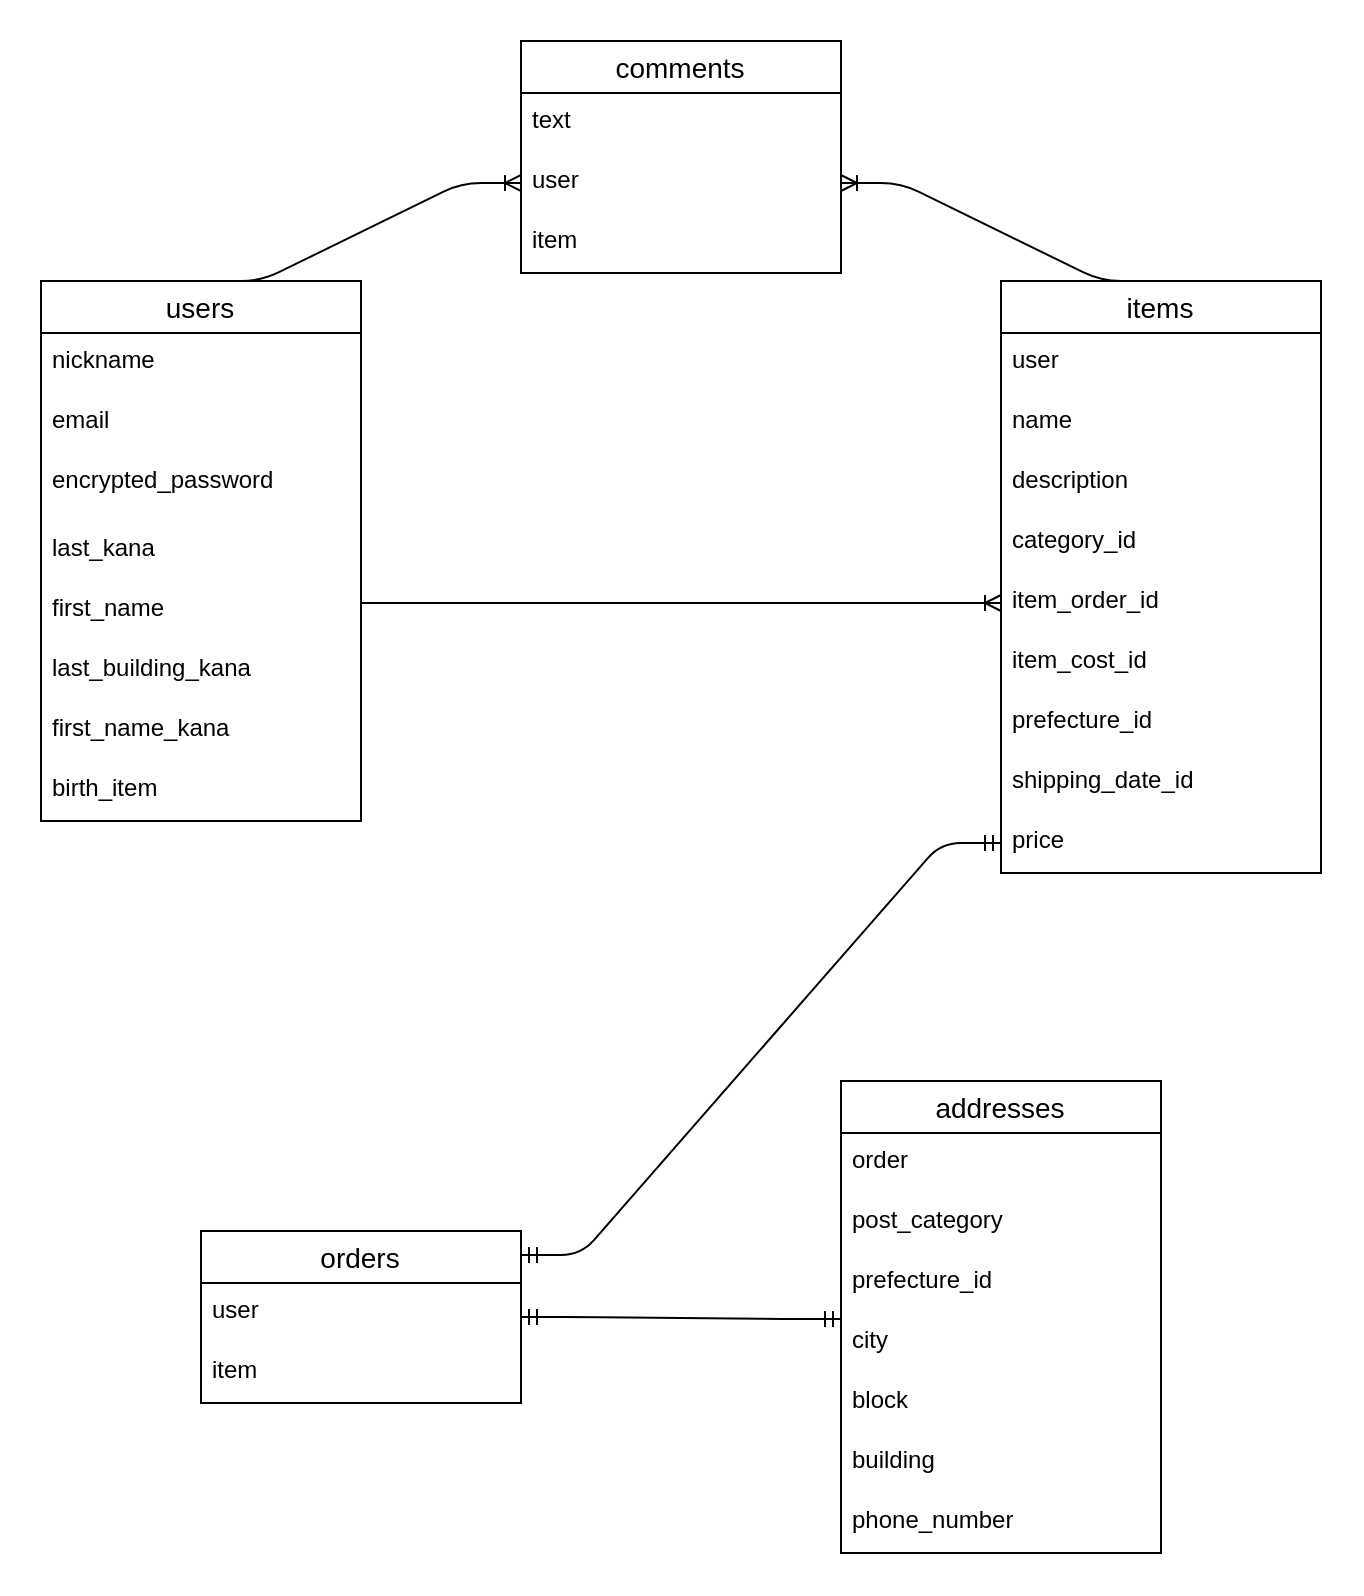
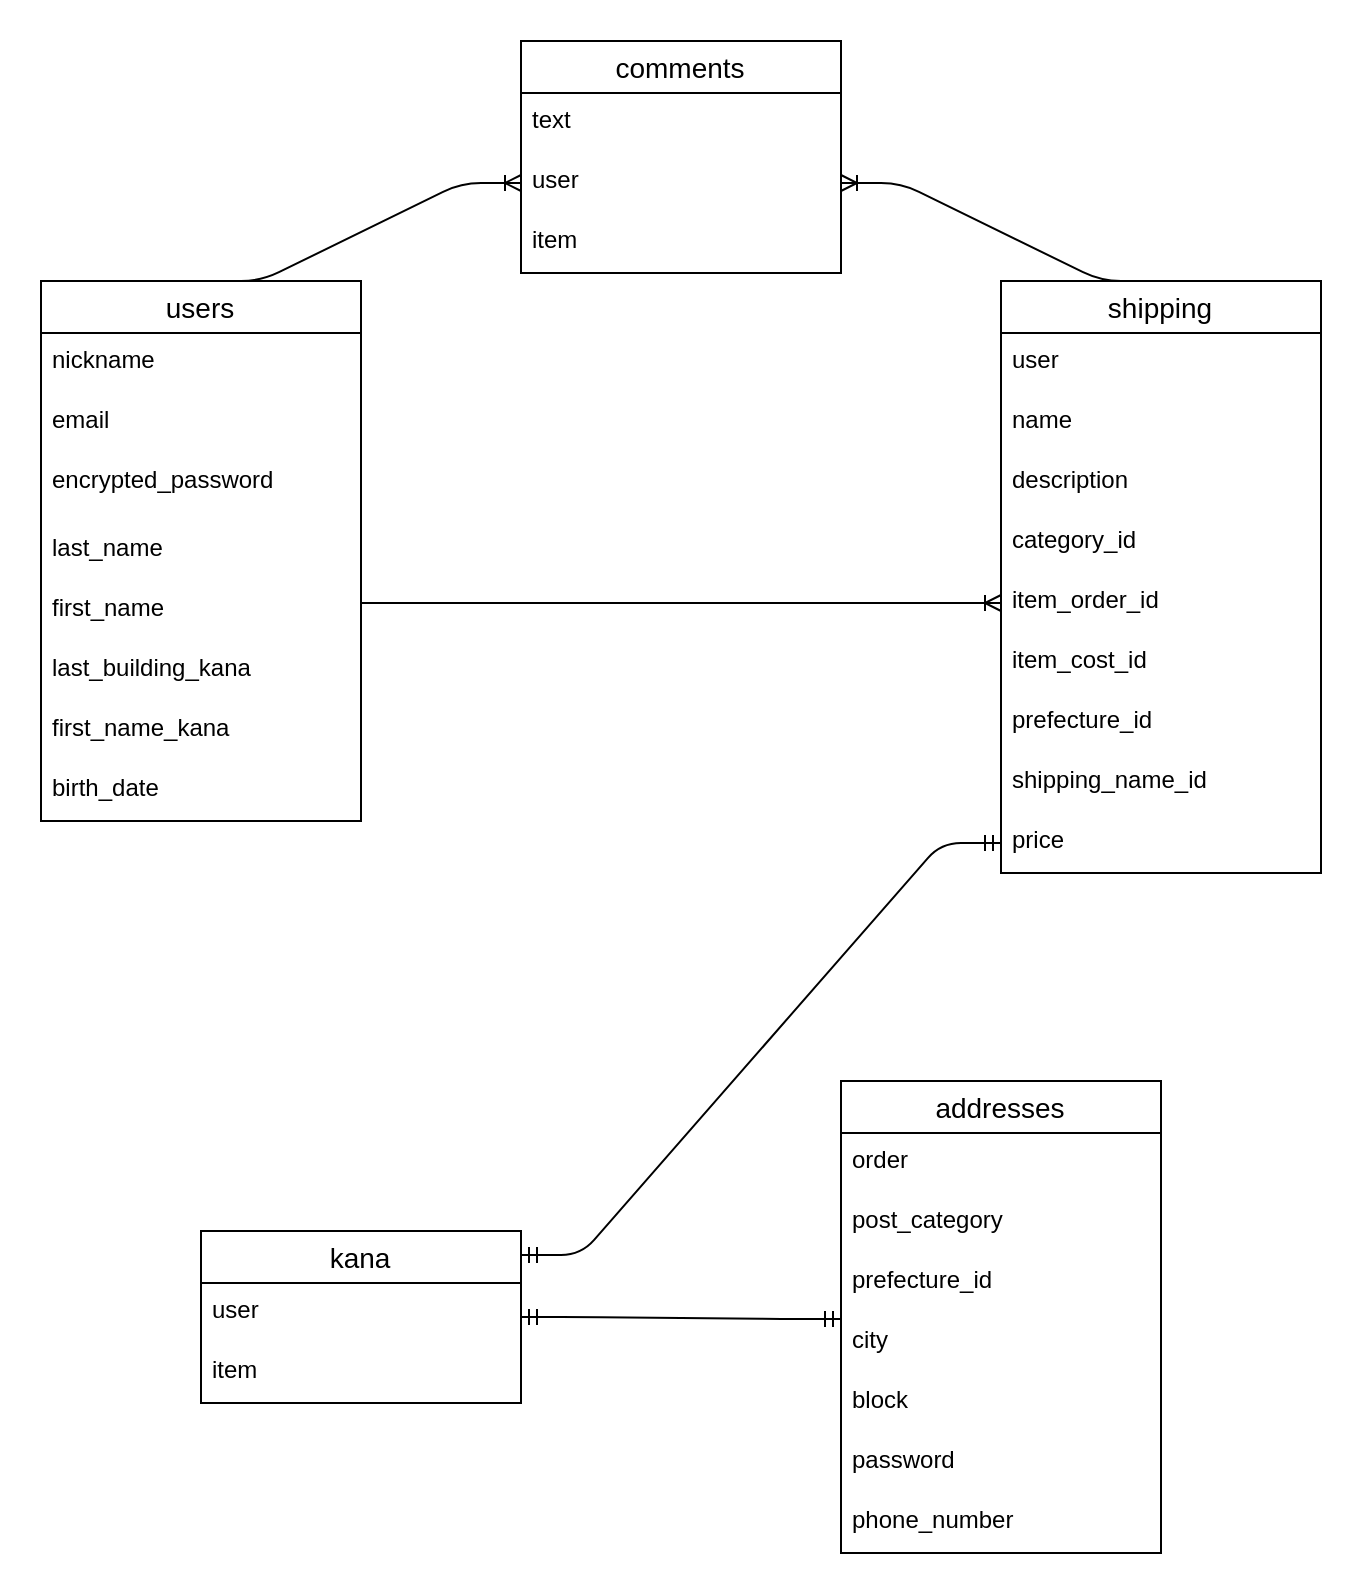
(1160, 309) -> (1160, 309)
(109, 548) -> (109, 548)
(1110, 780) -> (1110, 780)
(113, 788) -> (116, 788)
(360, 1259) -> (360, 1259)
(896, 1460) -> (906, 1460)
